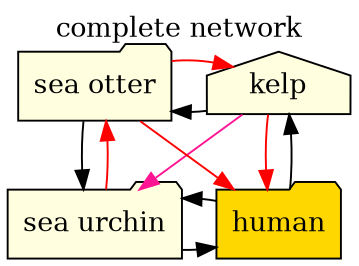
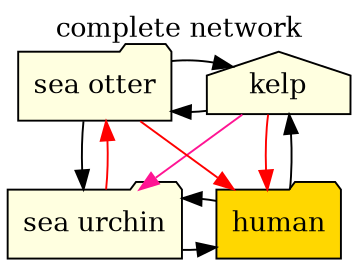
(193, 60) -> (193, 60)
